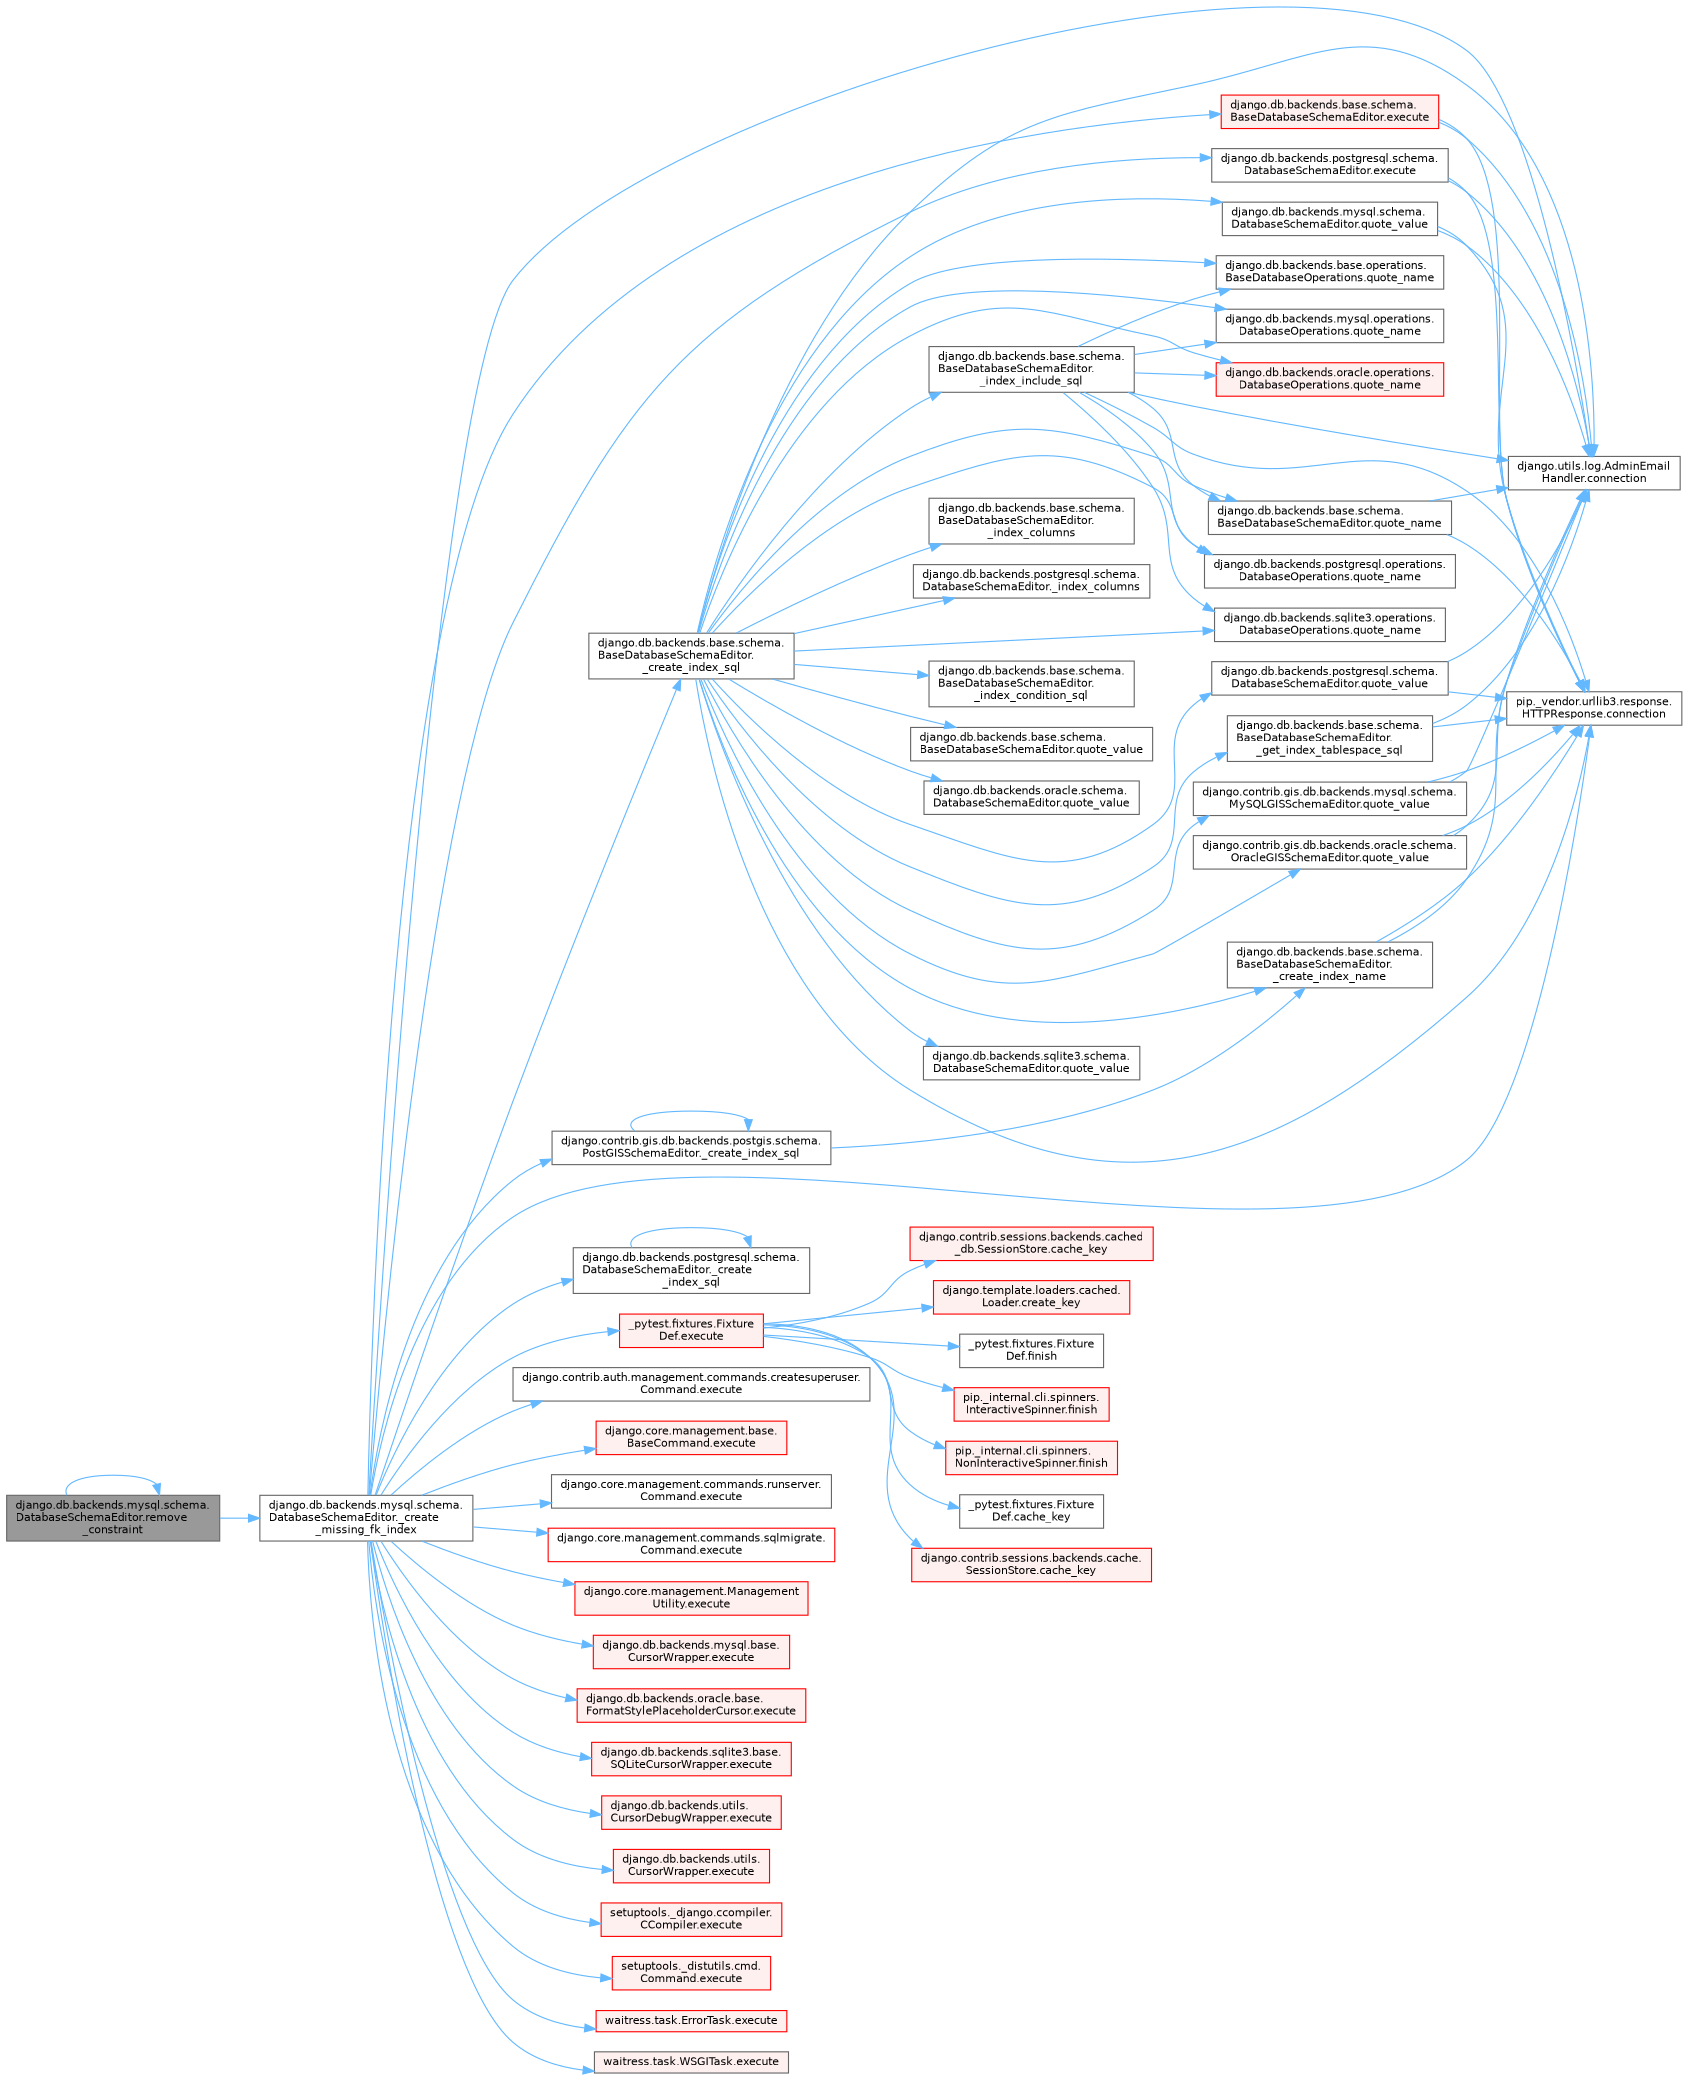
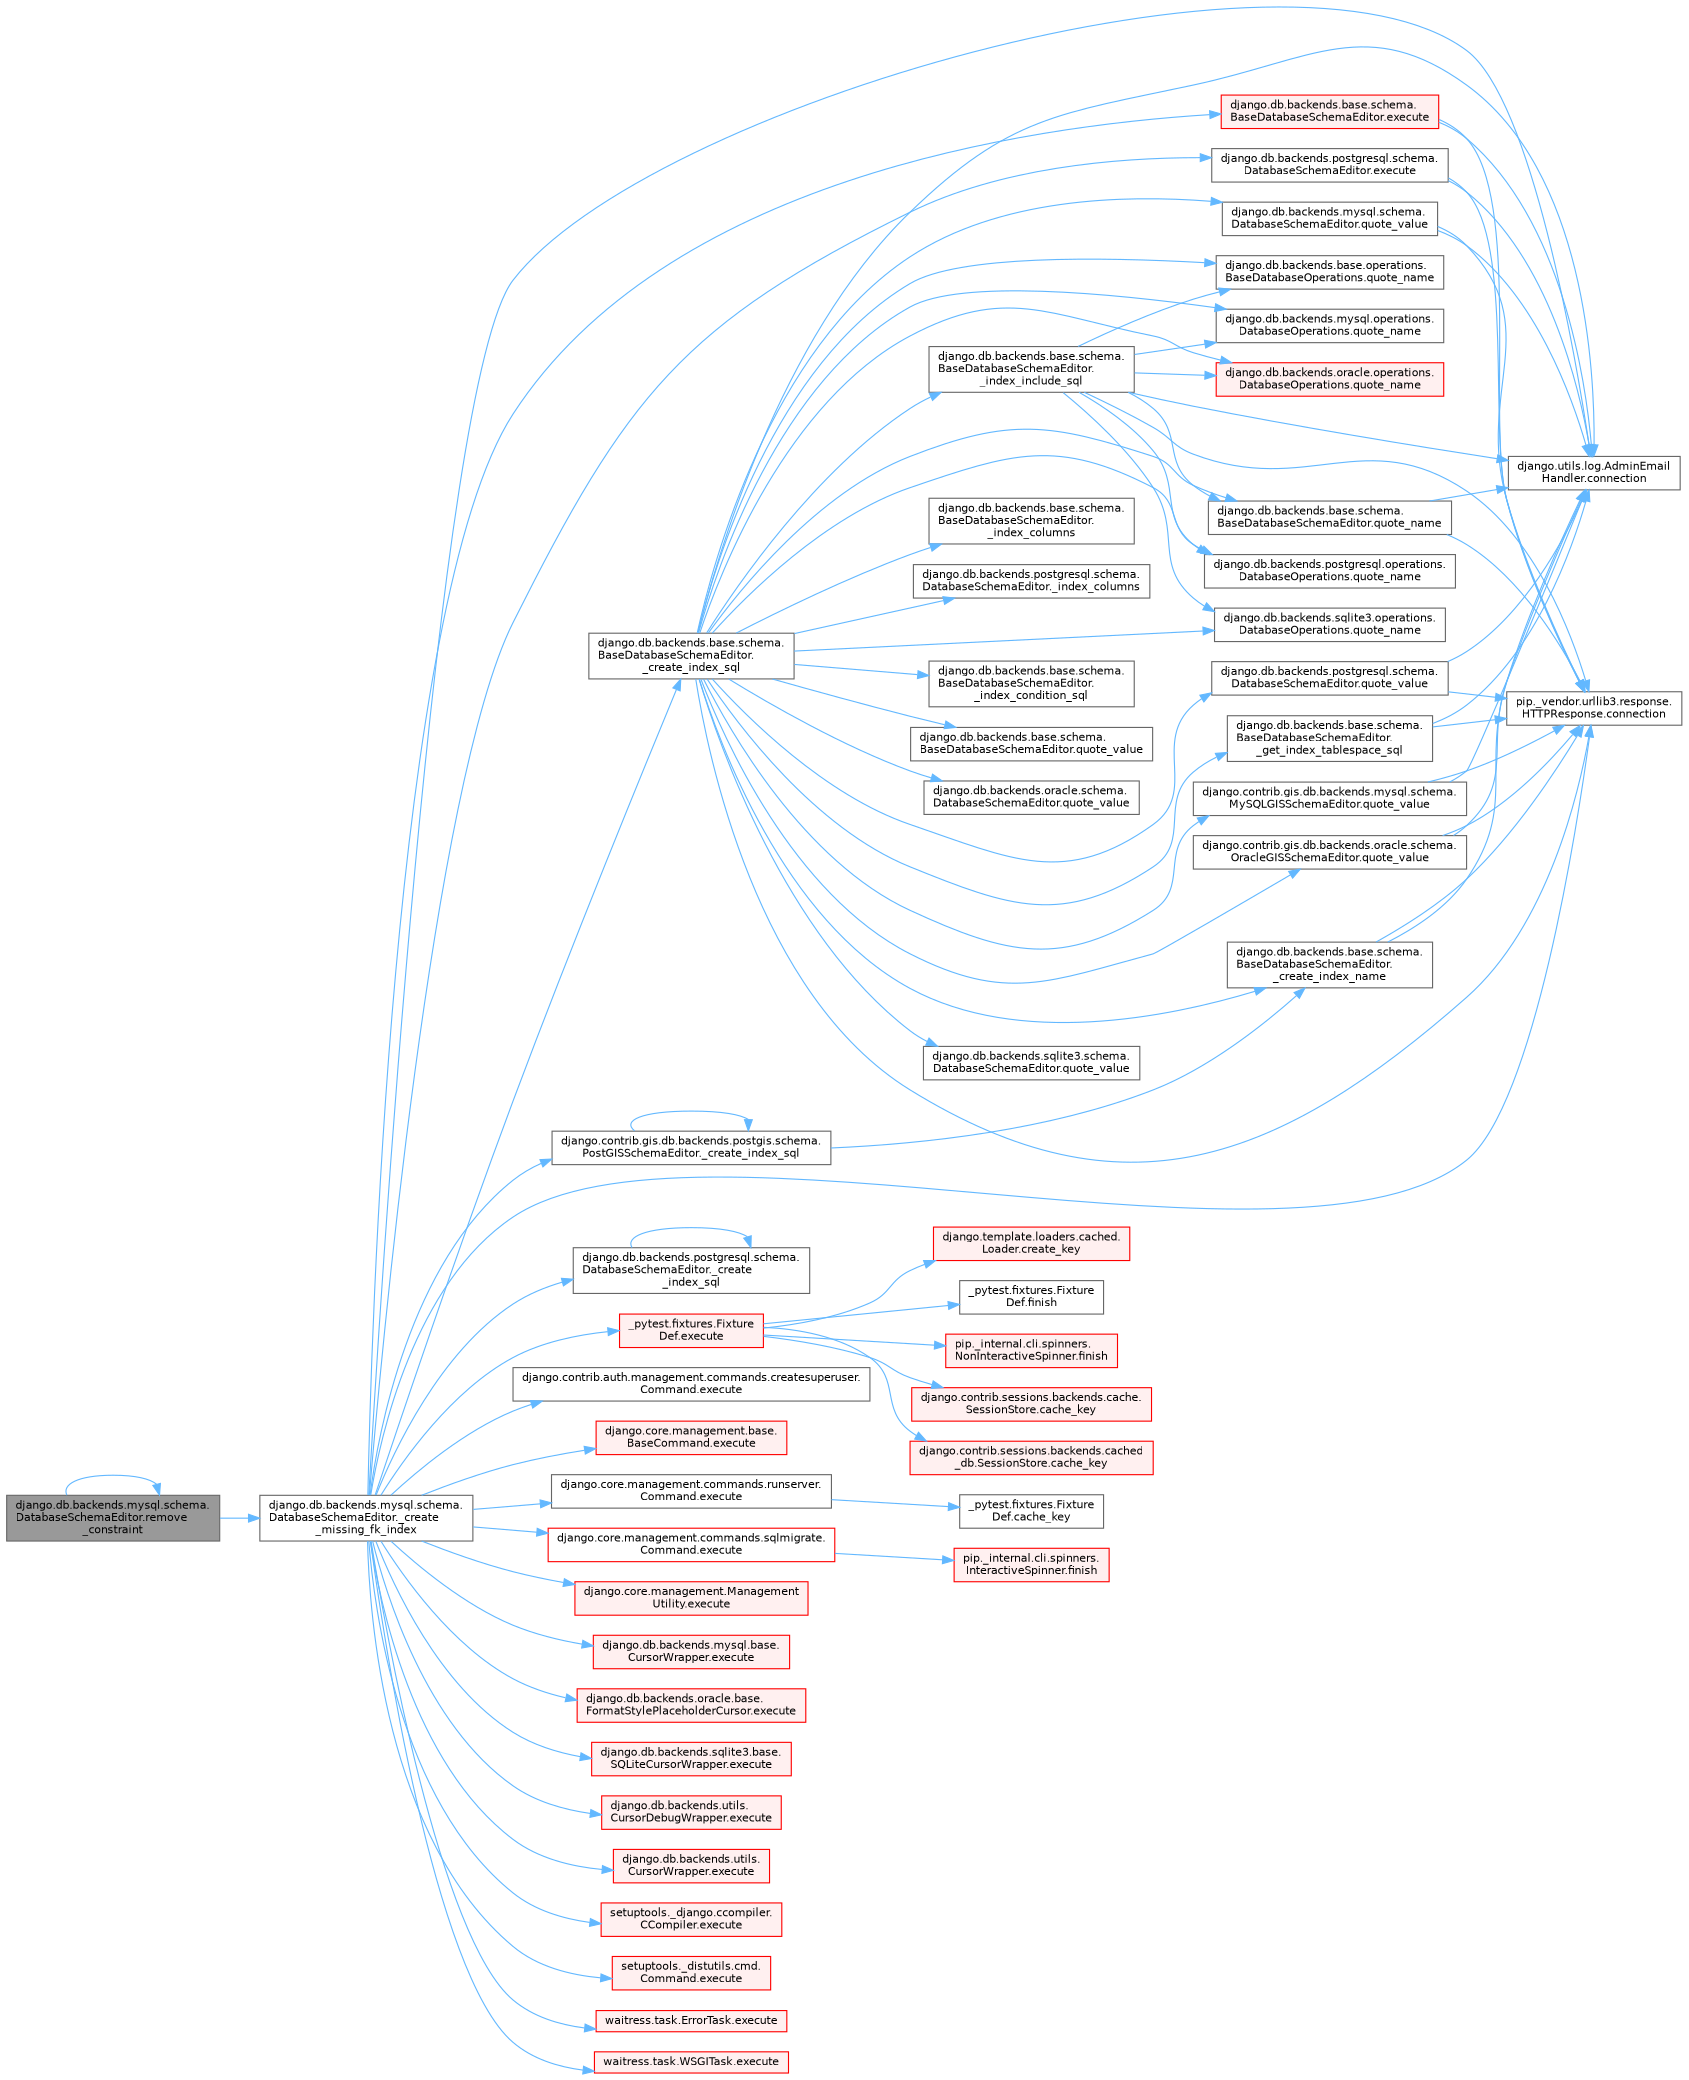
(838, 1349) -> (889, 1557)
(888, 1387) -> (890, 1503)
(691, 2062) -> (691, 2062)
